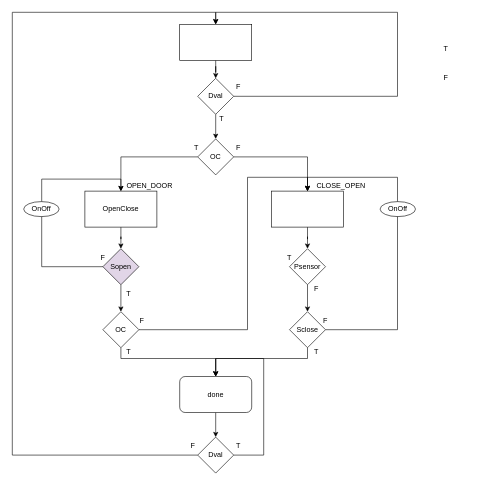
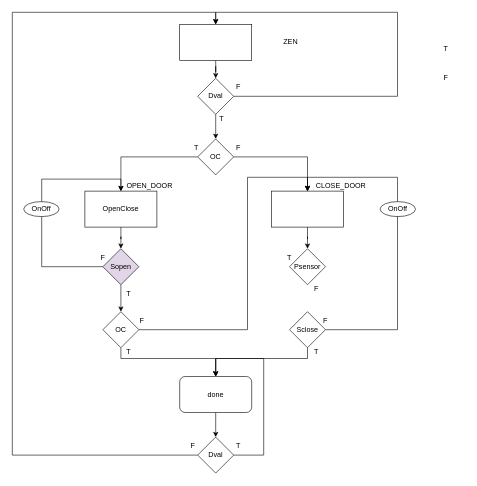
none -> (291, 42)
(341, 186) -> (341, 186)
(308, 296) -> none
